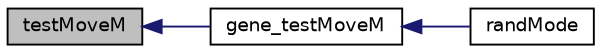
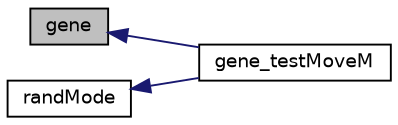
(75, 27) -> (69, 27)
(446, 27) -> (175, 82)
